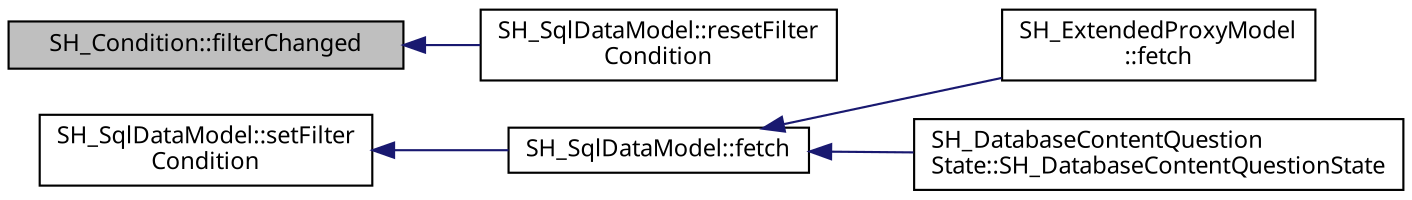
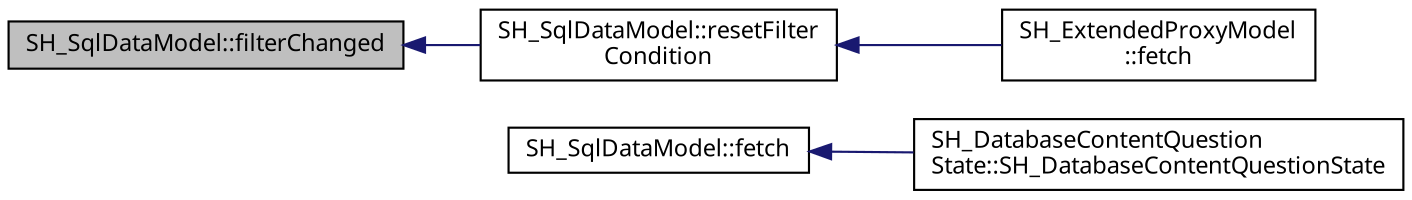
(206, 45) -> (206, 45)
(893, 101) -> (930, 45)
(206, 150) -> none
